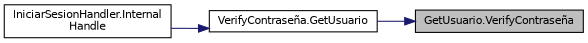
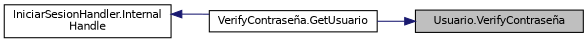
(499, 21) -> (499, 21)
(185, 28) -> (195, 14)
